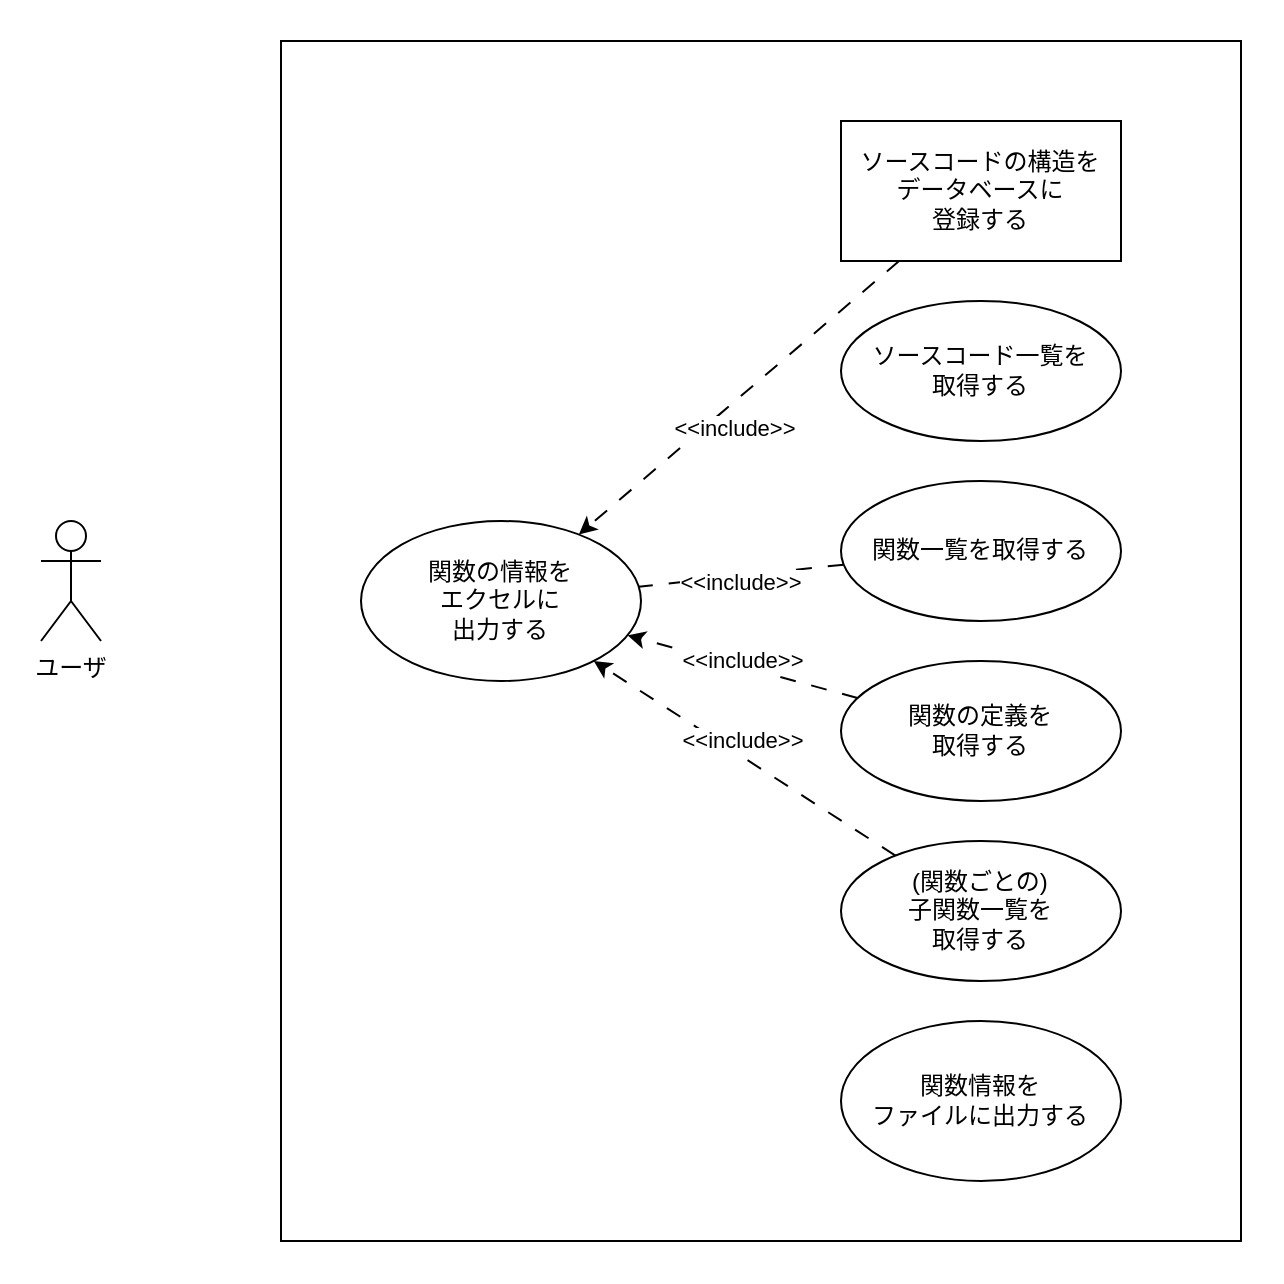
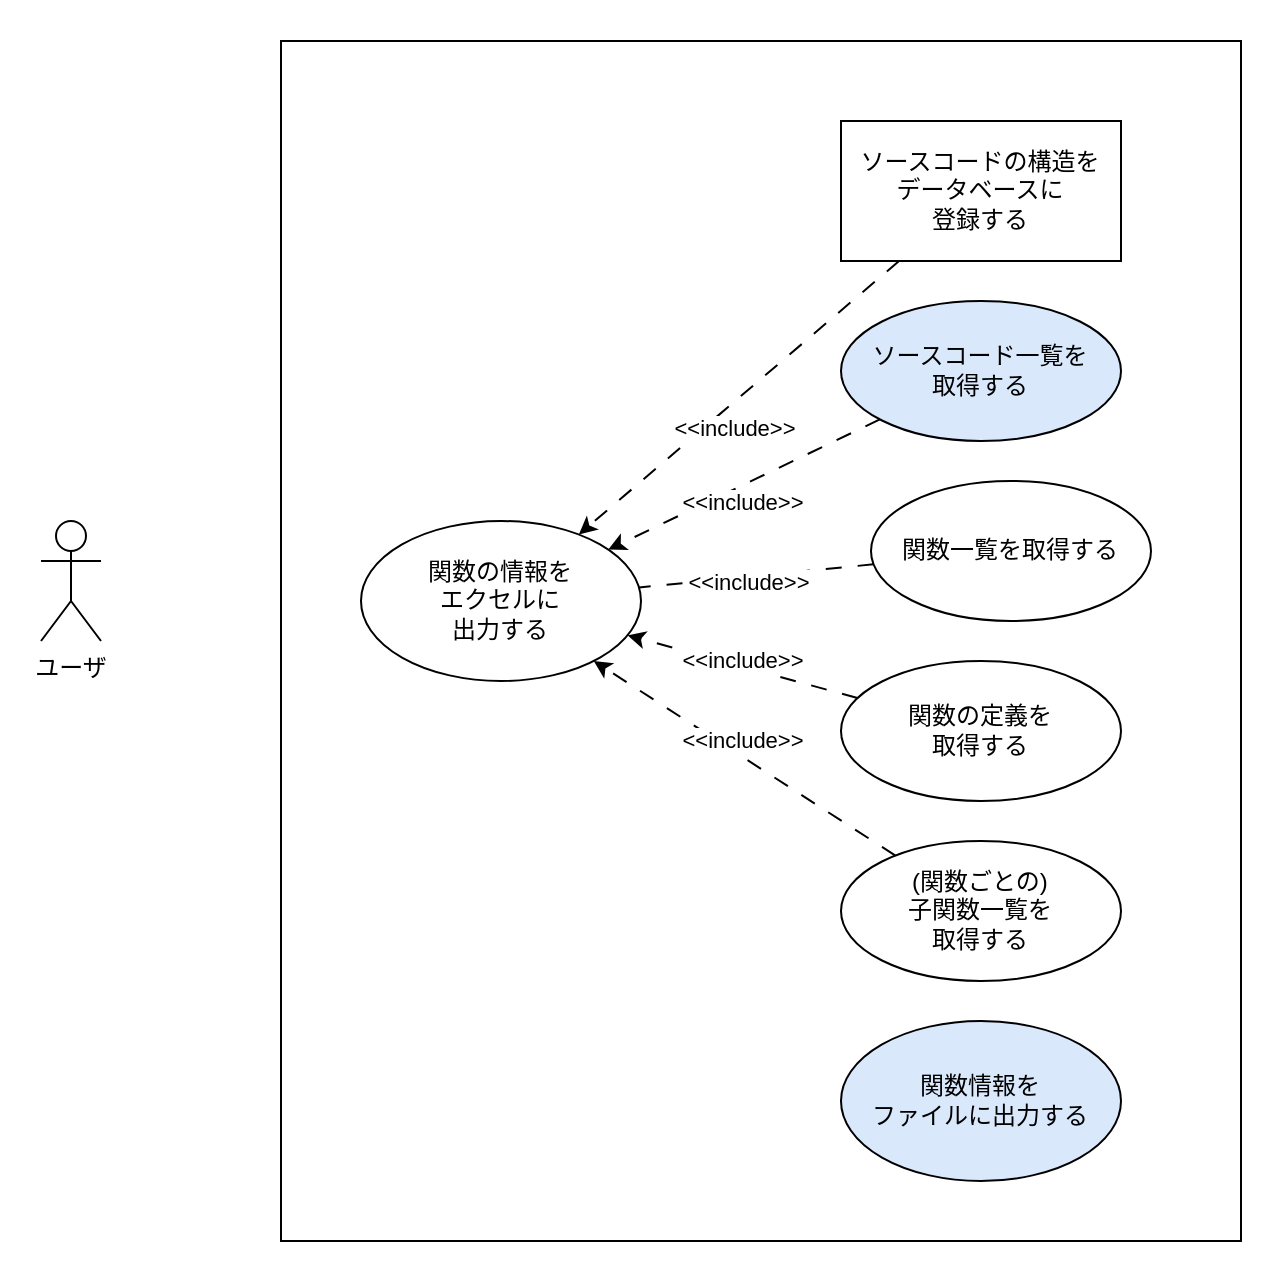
(981, 371) -> (981, 371)
none -> (708, 502)
(981, 551) -> (1011, 551)
(981, 1101) -> (981, 1101)
